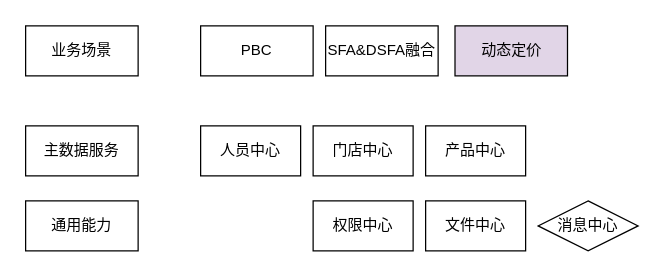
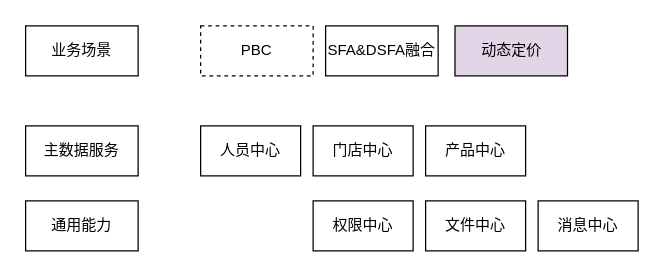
(257, 51) -> (257, 51)
(588, 226) -> (588, 226)
